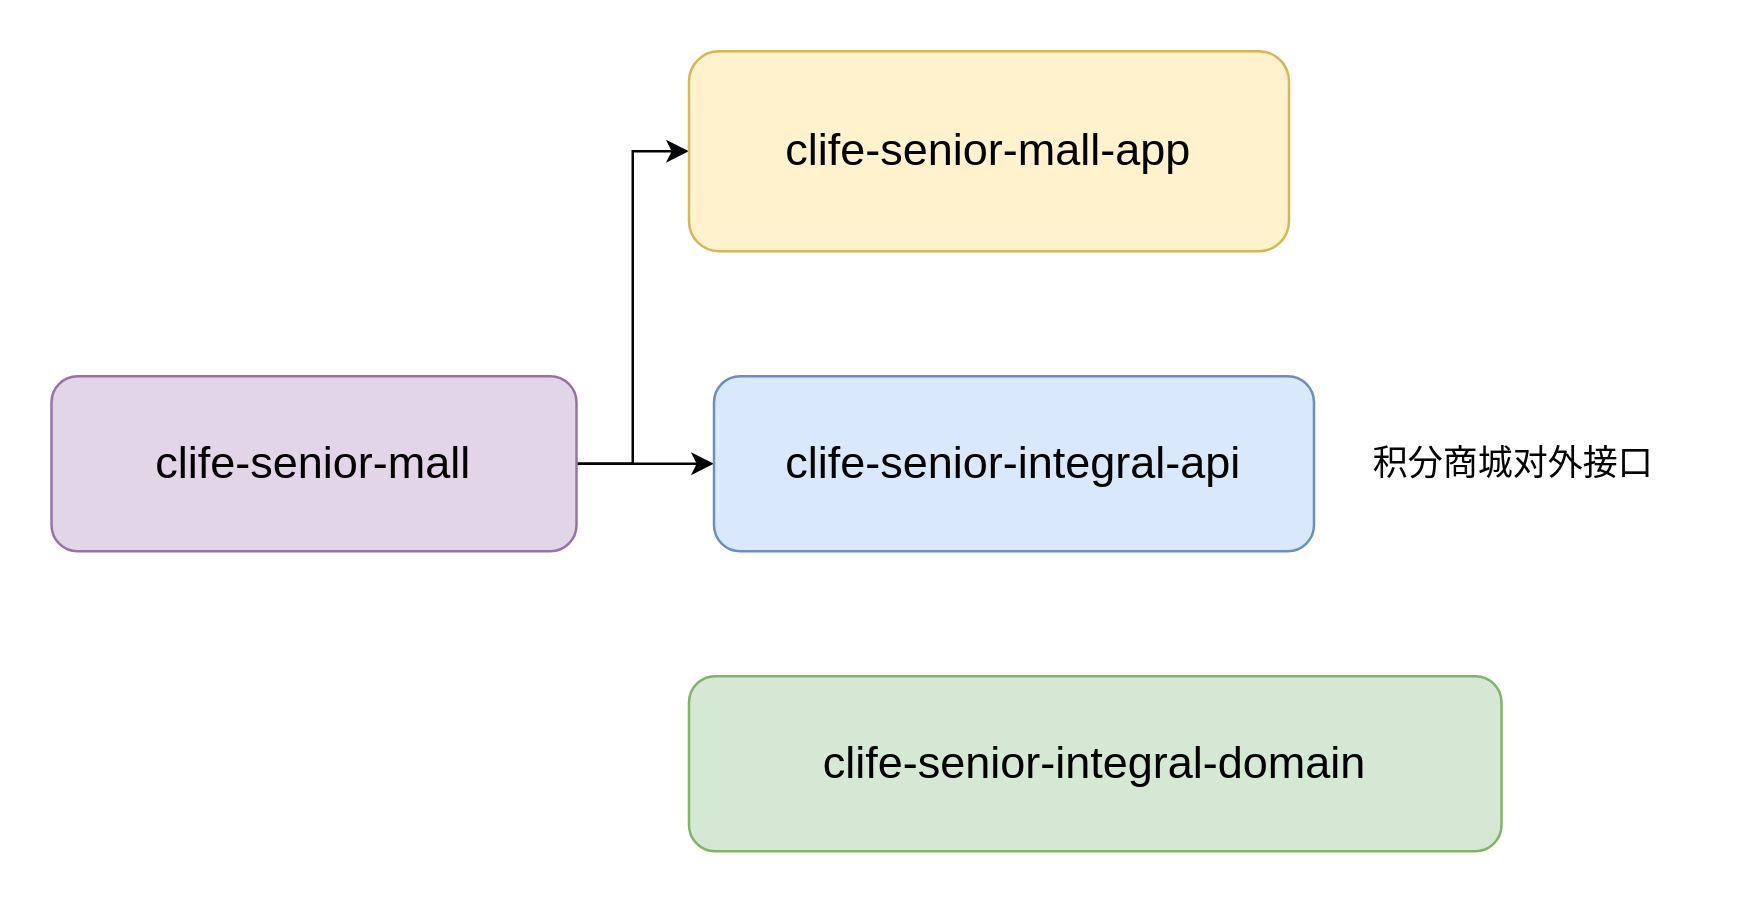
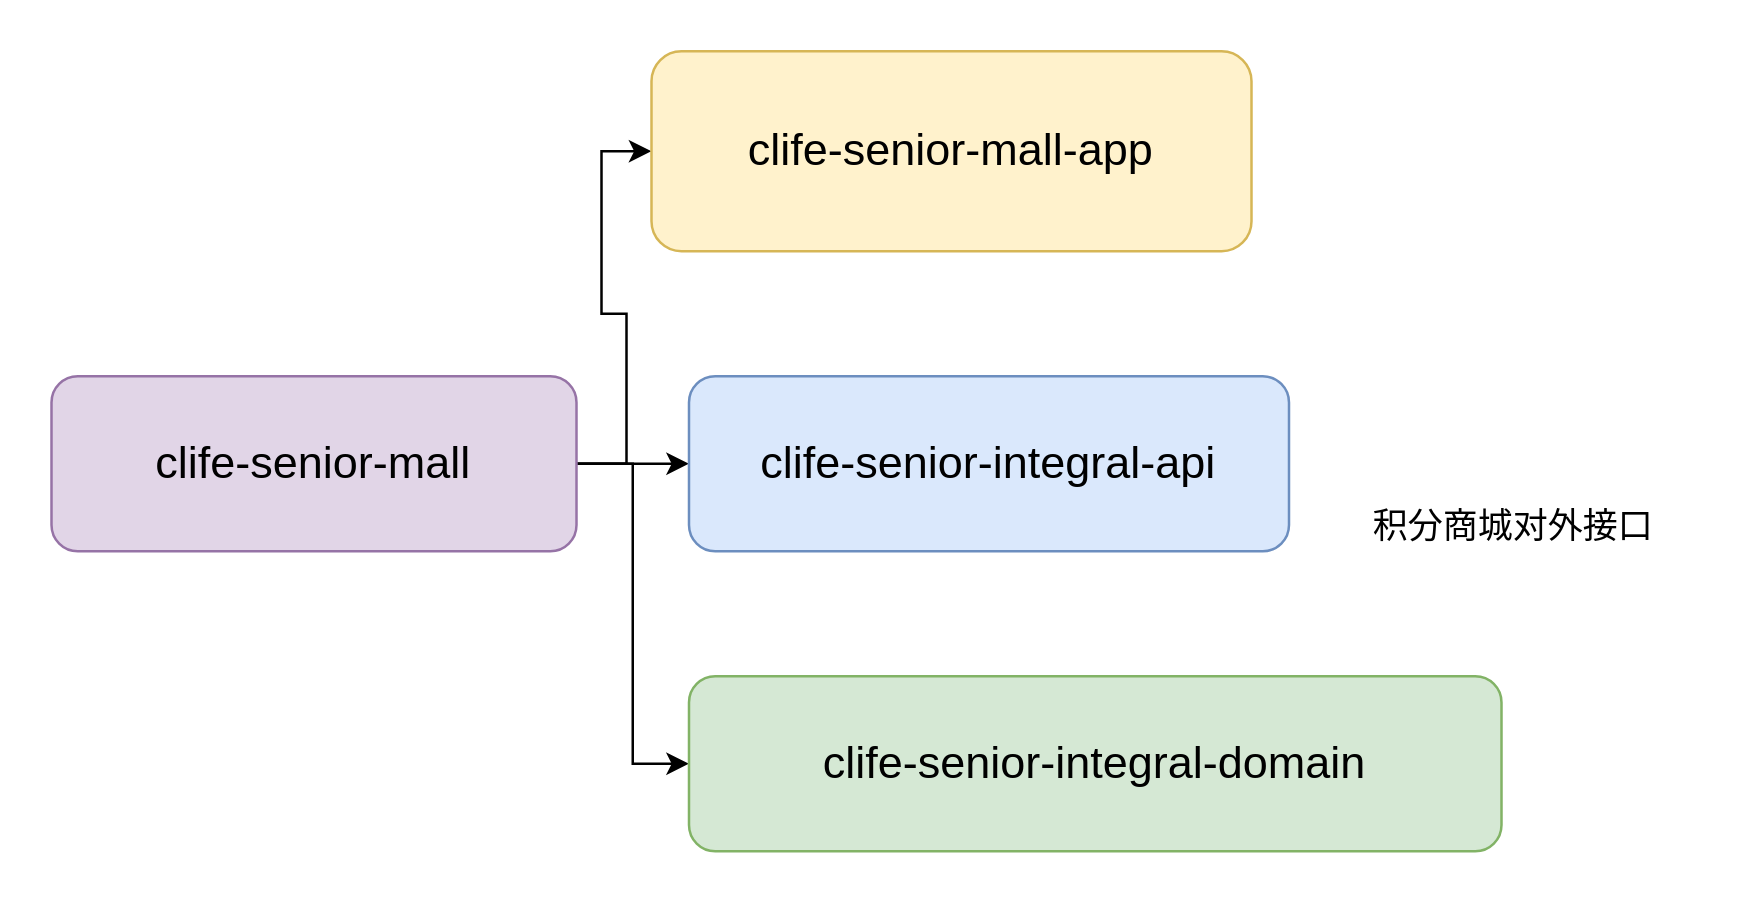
(989, 151) -> (951, 151)
(1014, 464) -> (989, 464)
(1514, 464) -> (1514, 526)
none -> (633, 636)
